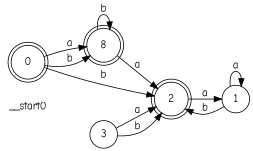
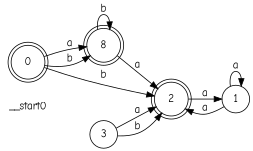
(205, 108) -> (205, 108)
